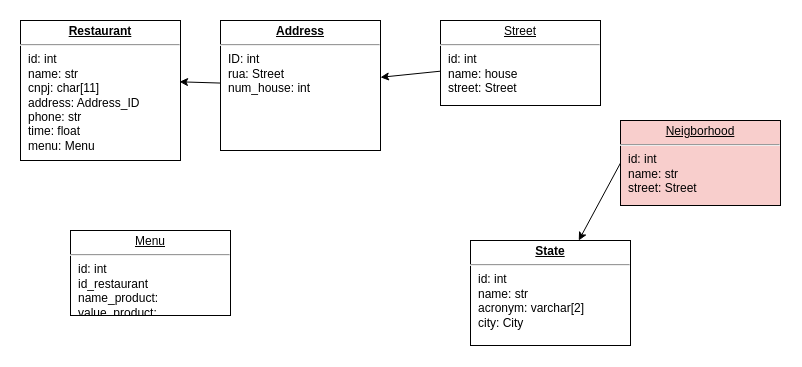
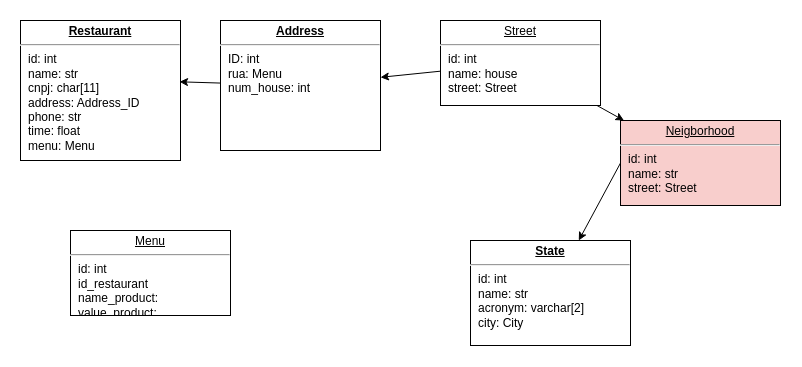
(263, 49) -> (263, 49)
none -> (608, 111)
